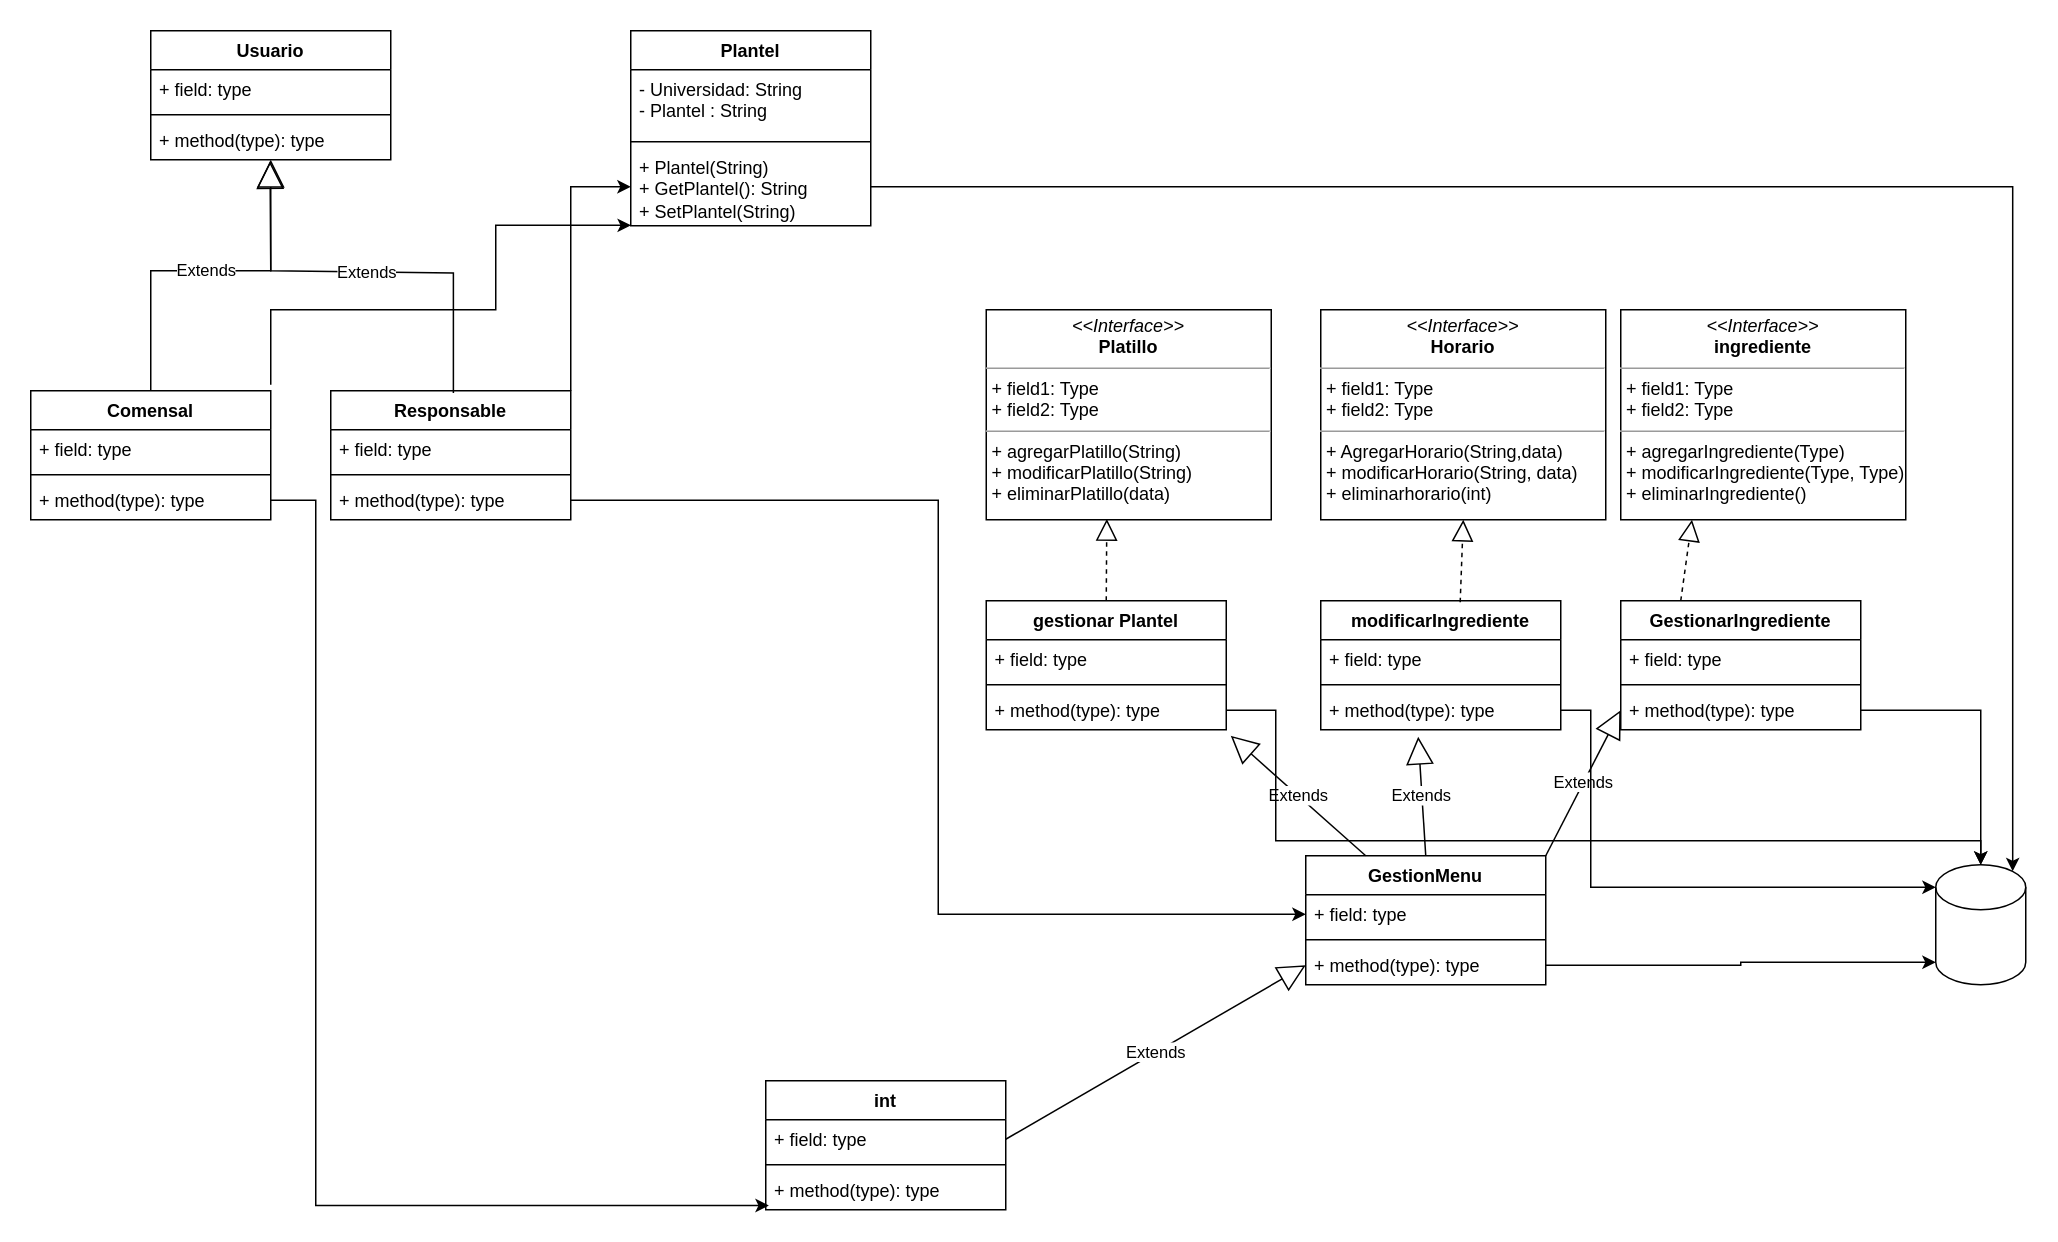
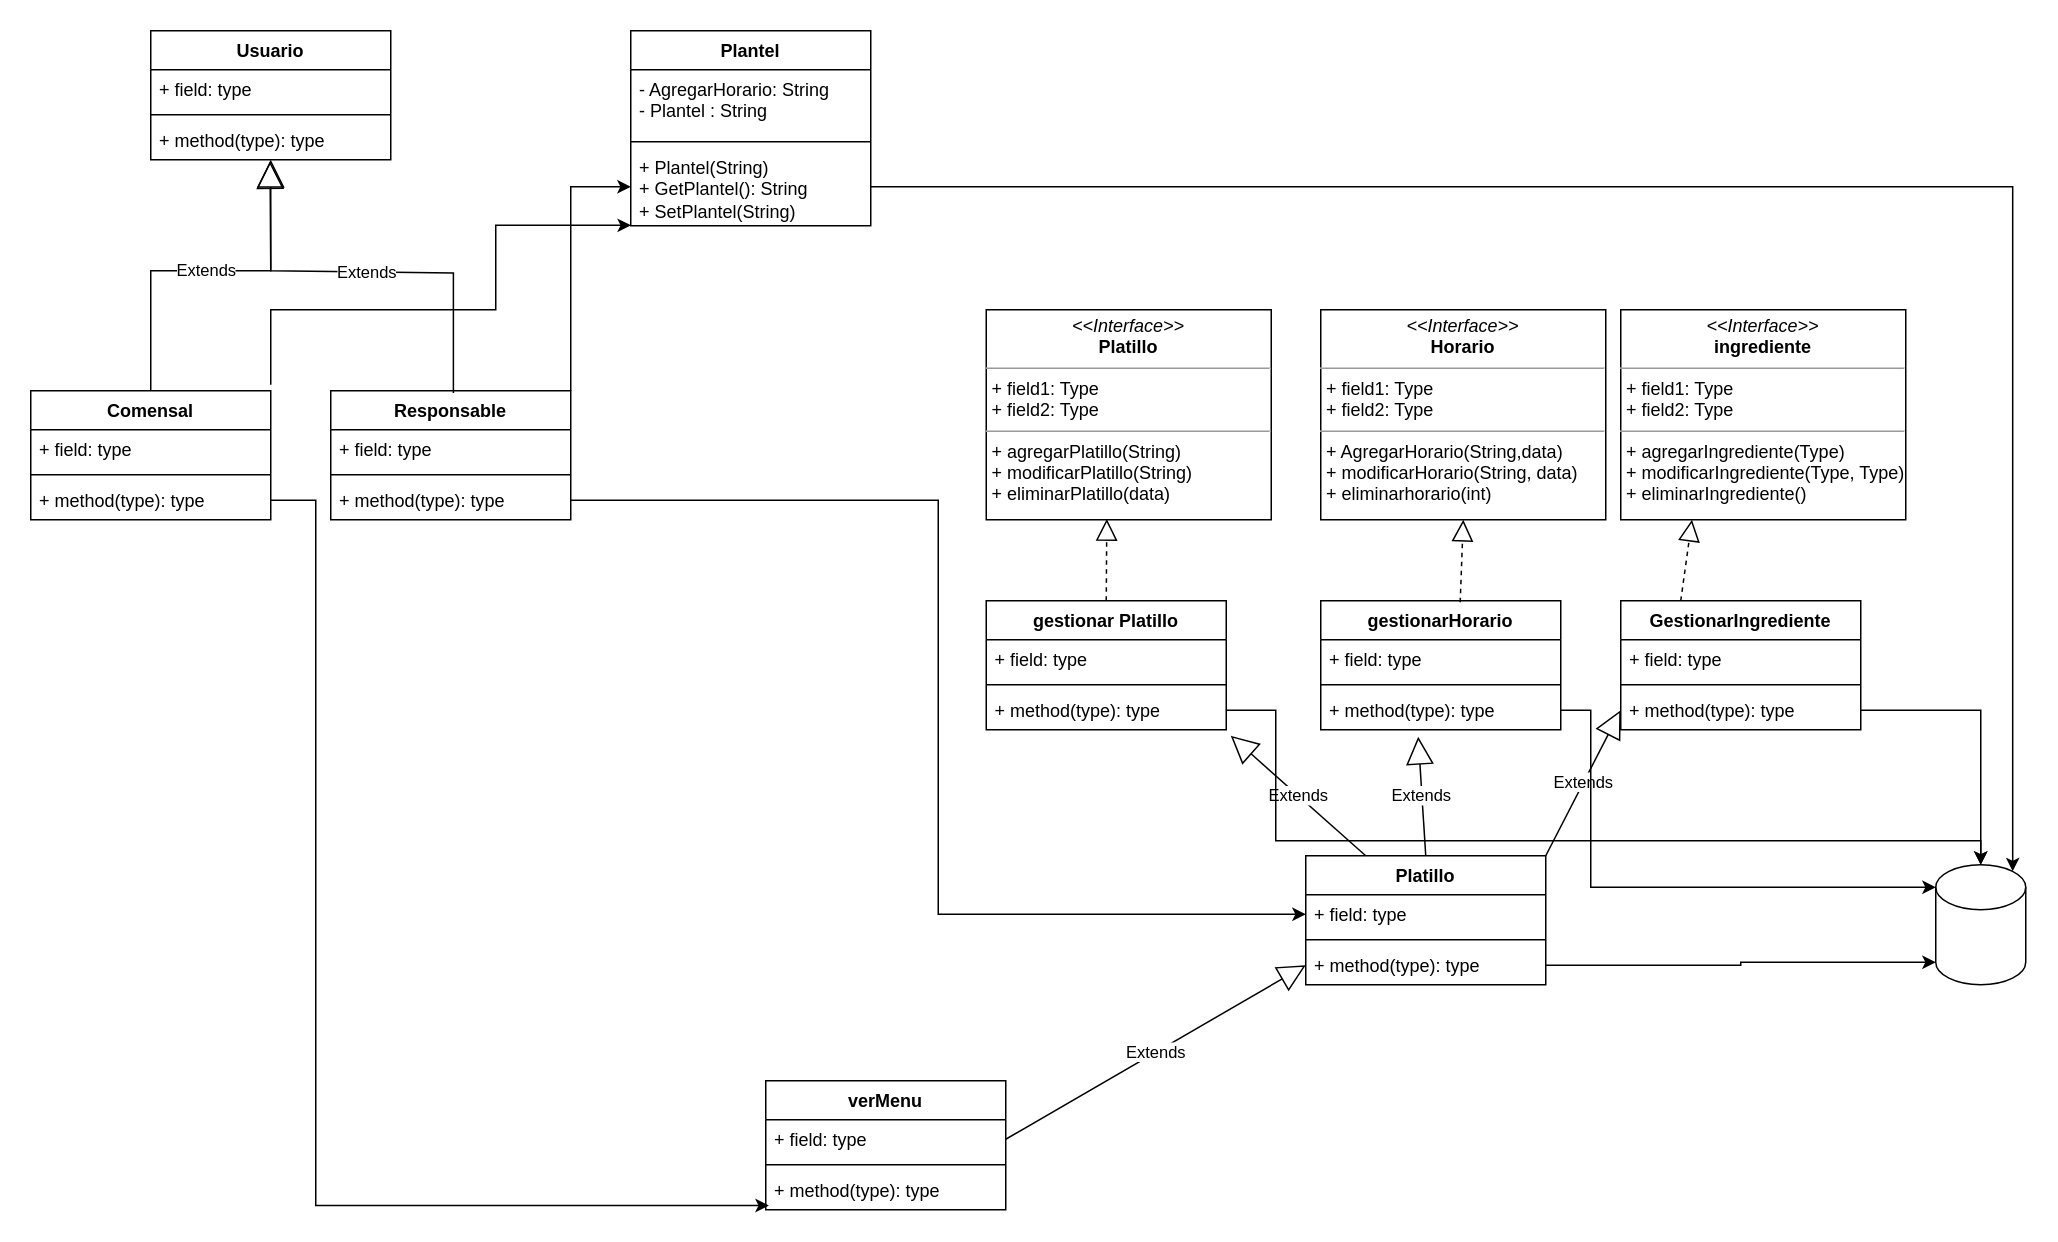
(732, 102) -> (749, 102)
(1106, 622) -> (1106, 622)
(1441, 622) -> (1441, 622)
(1426, 877) -> (1426, 877)
(886, 1102) -> (886, 1102)
